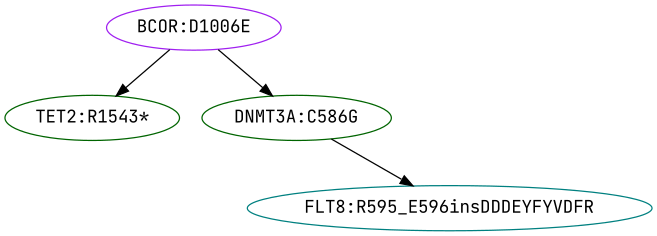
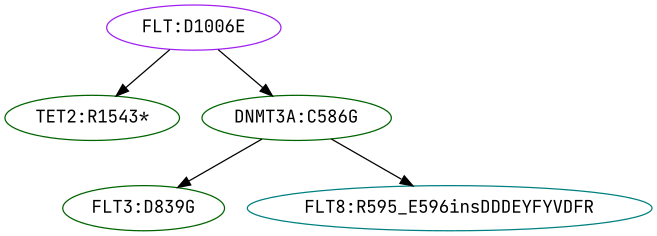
(194, 28) -> (194, 28)
none -> (144, 208)
